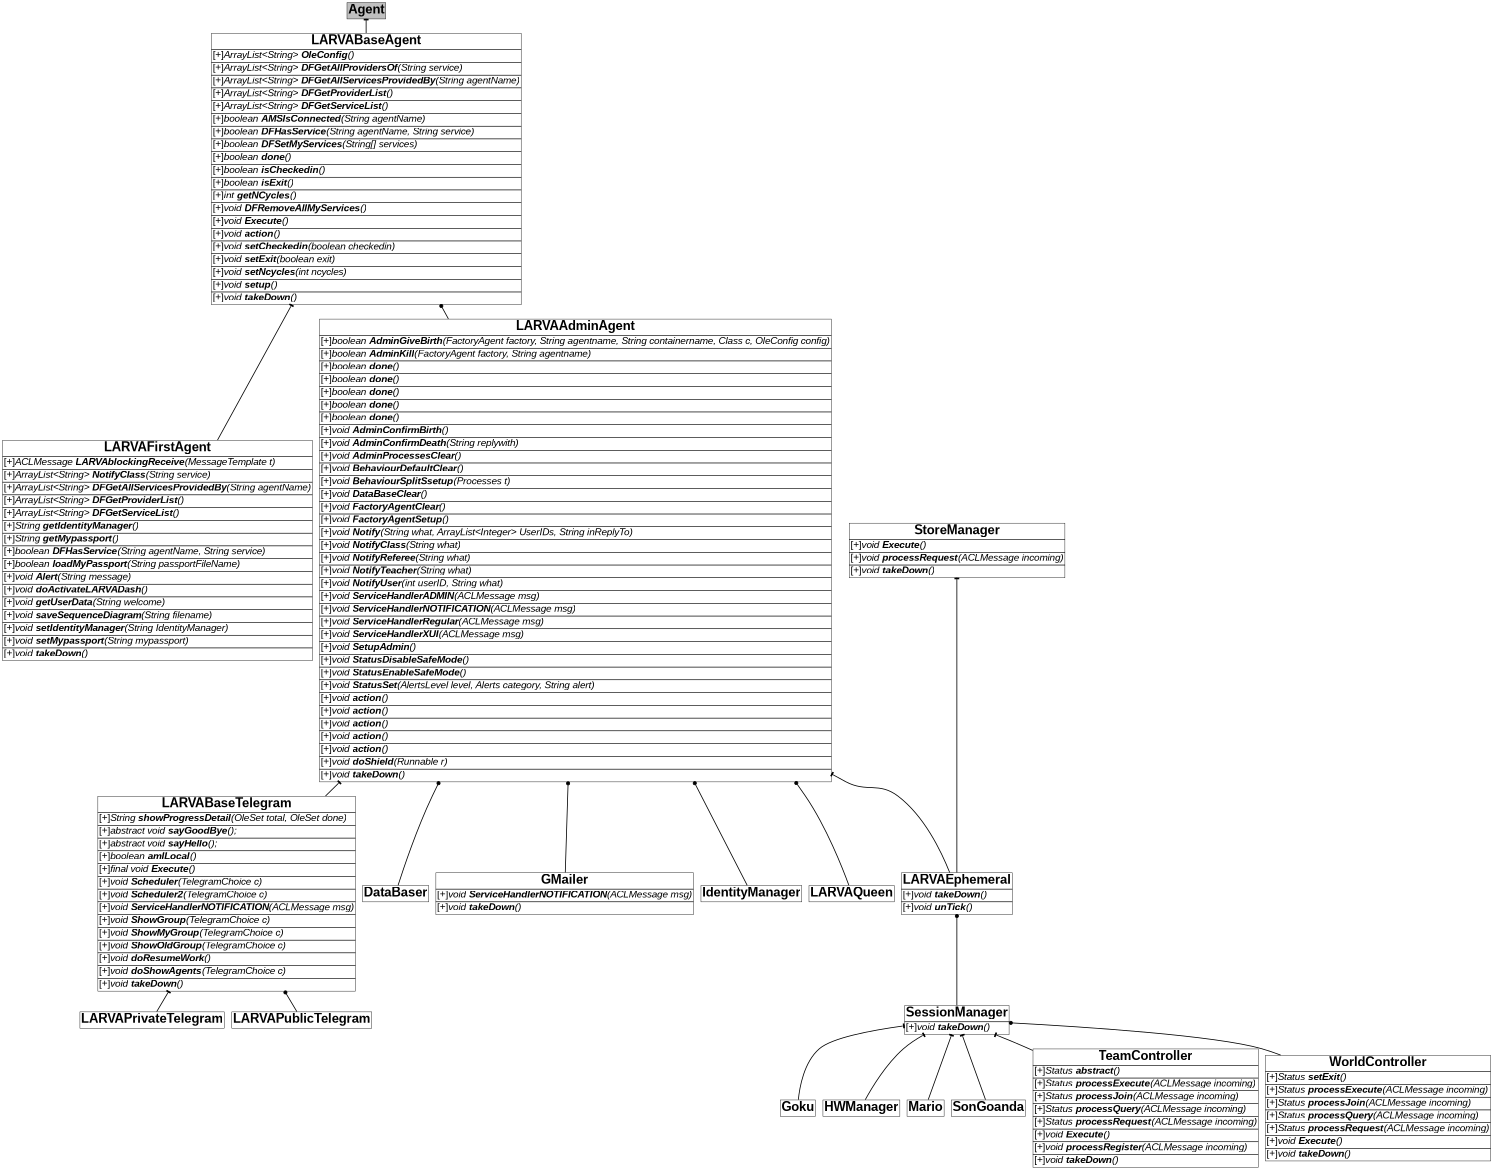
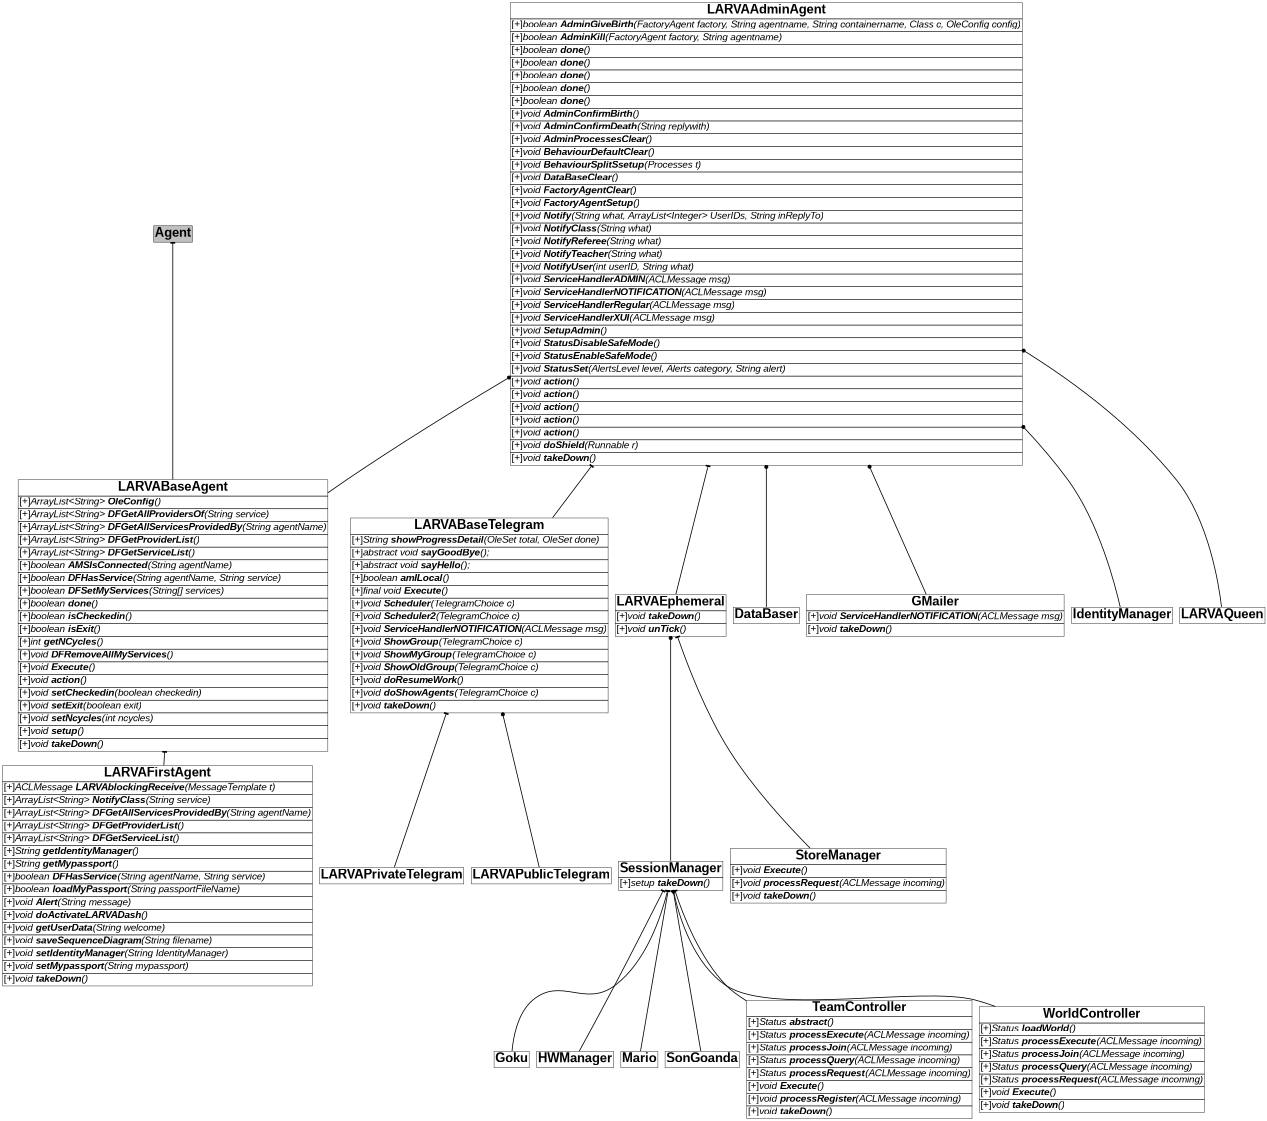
(445, 313) -> (417, 434)
(957, 726) -> (730, 752)
(927, 1027) -> (644, 883)
(1324, 1077) -> (1046, 1029)
